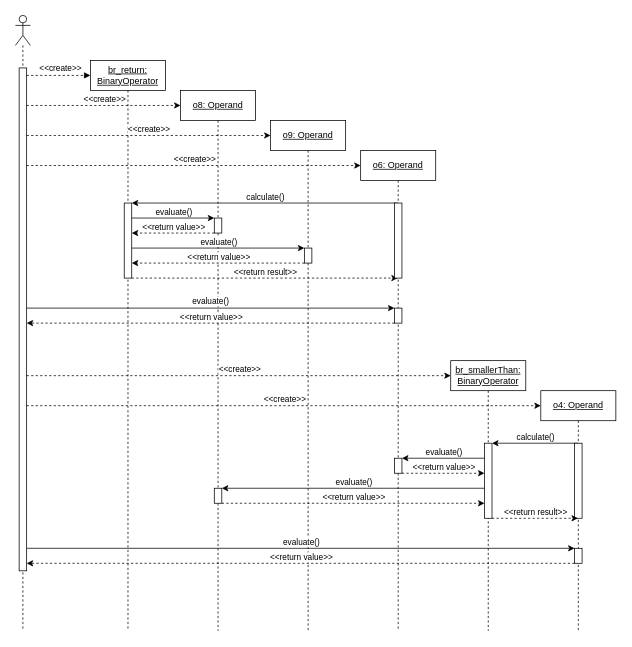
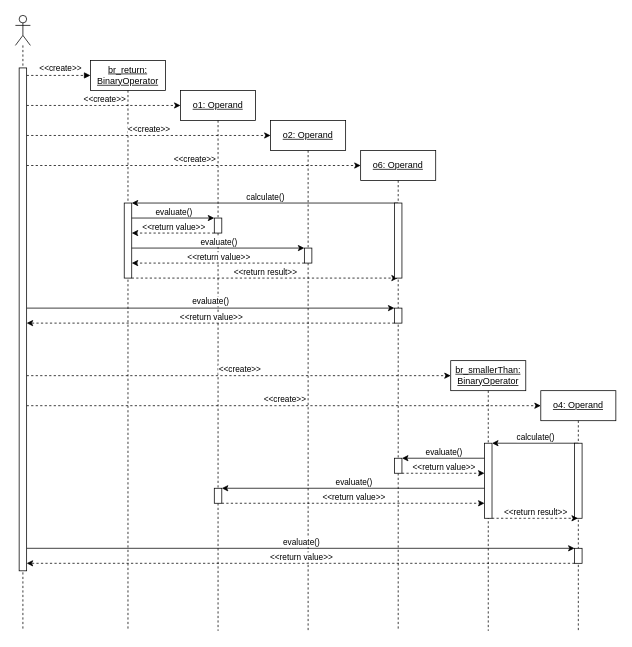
(218, 105) -> (218, 105)
(308, 135) -> (308, 135)
